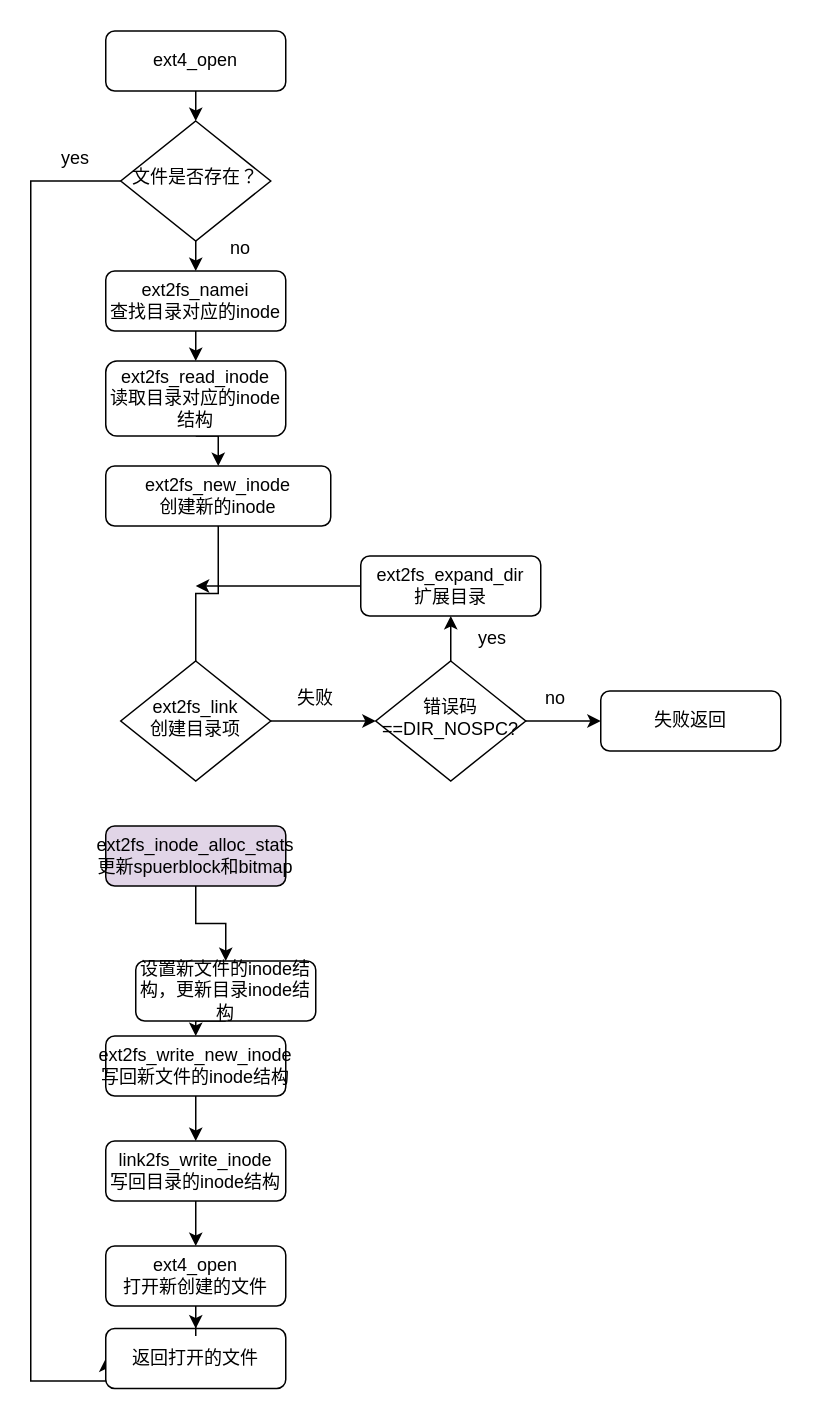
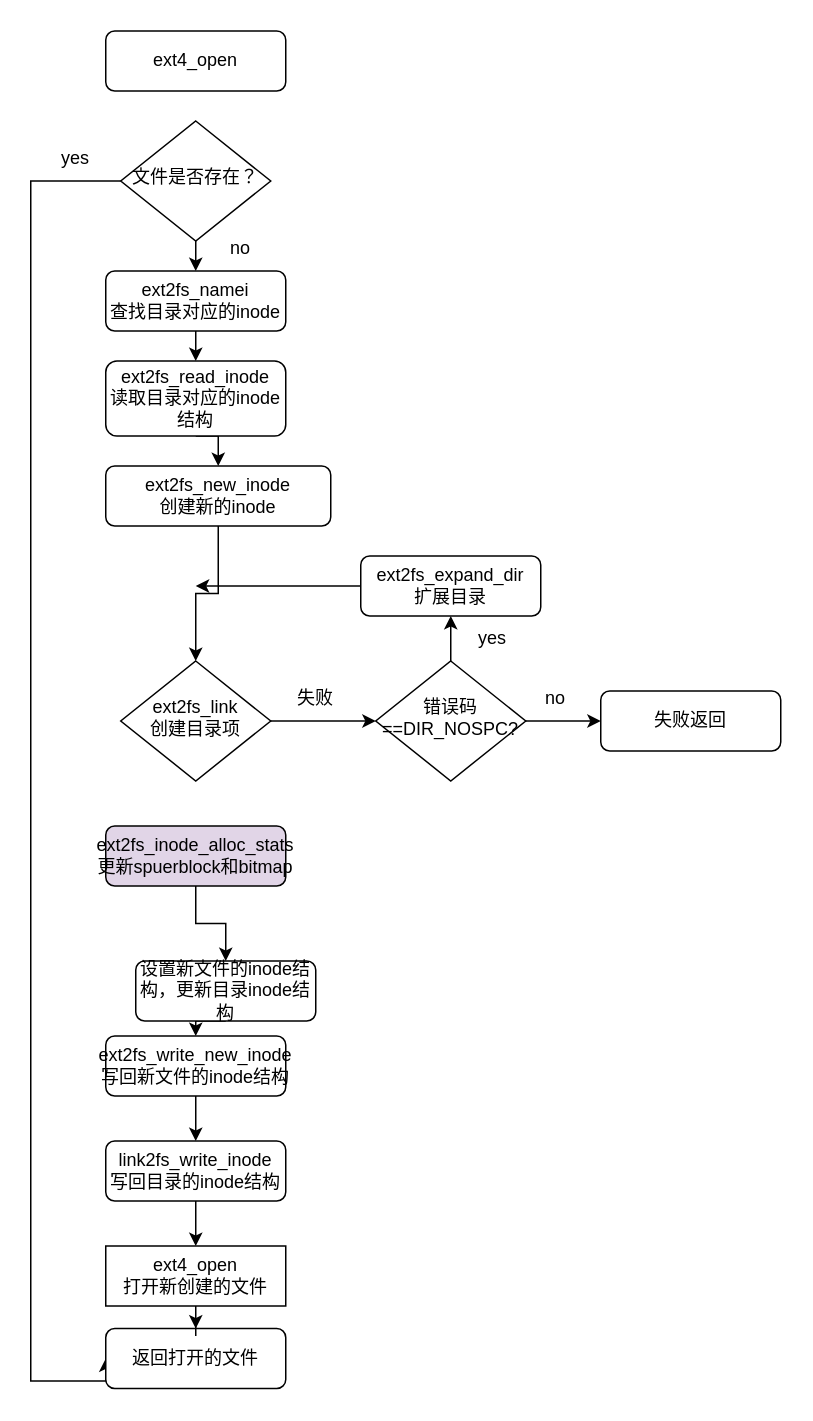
(196, 101) -> none
(196, 653) -> (196, 649)
(196, 1276) -> (196, 1276)
